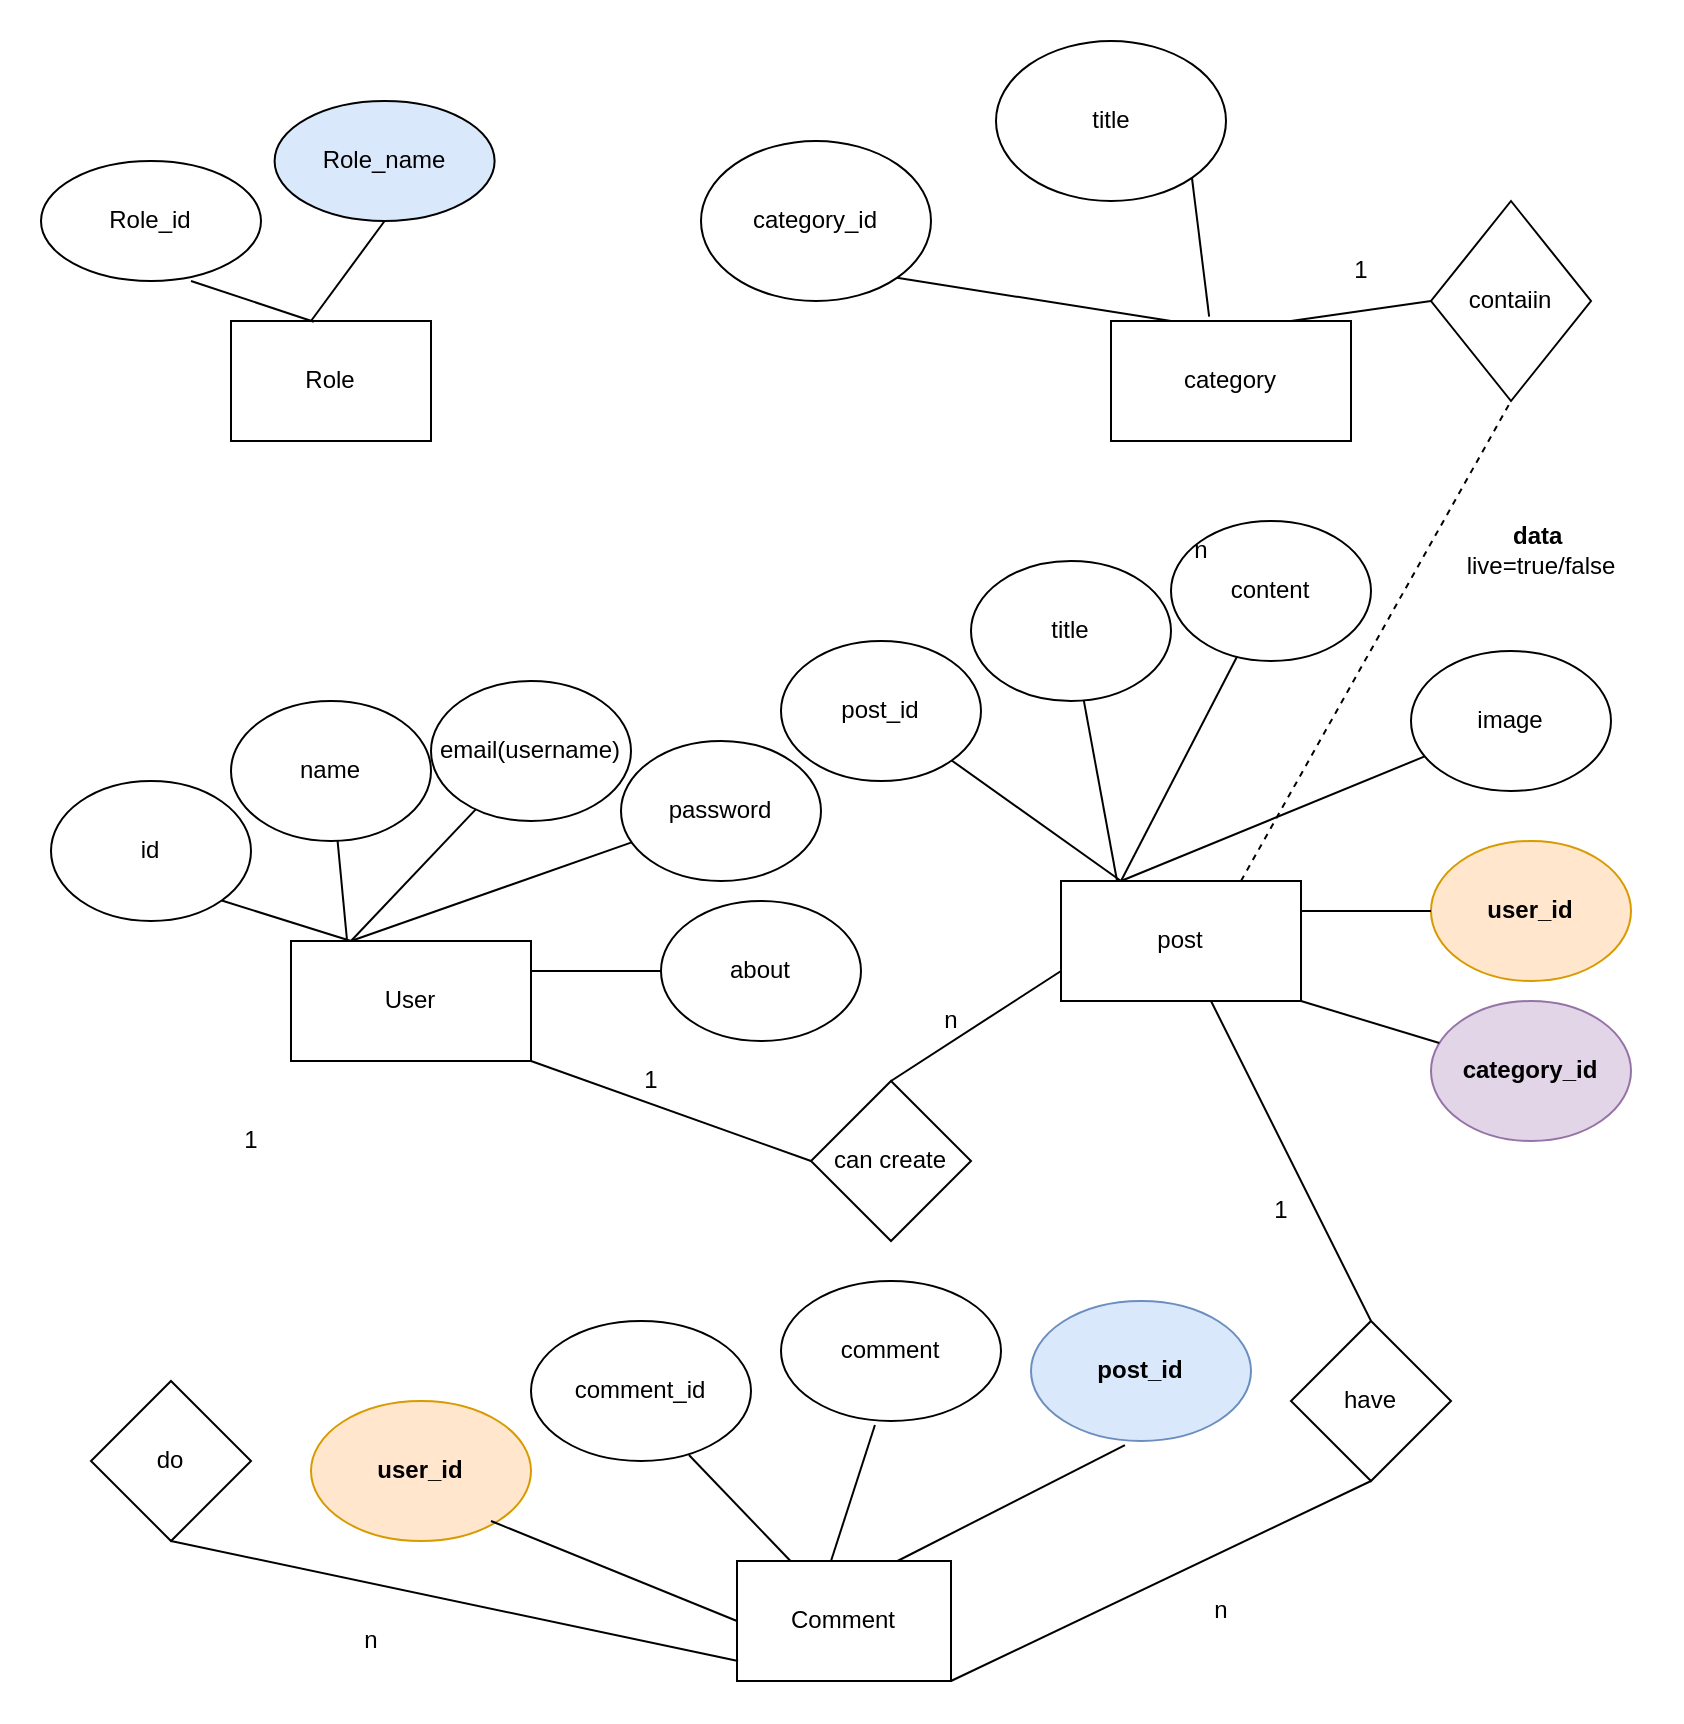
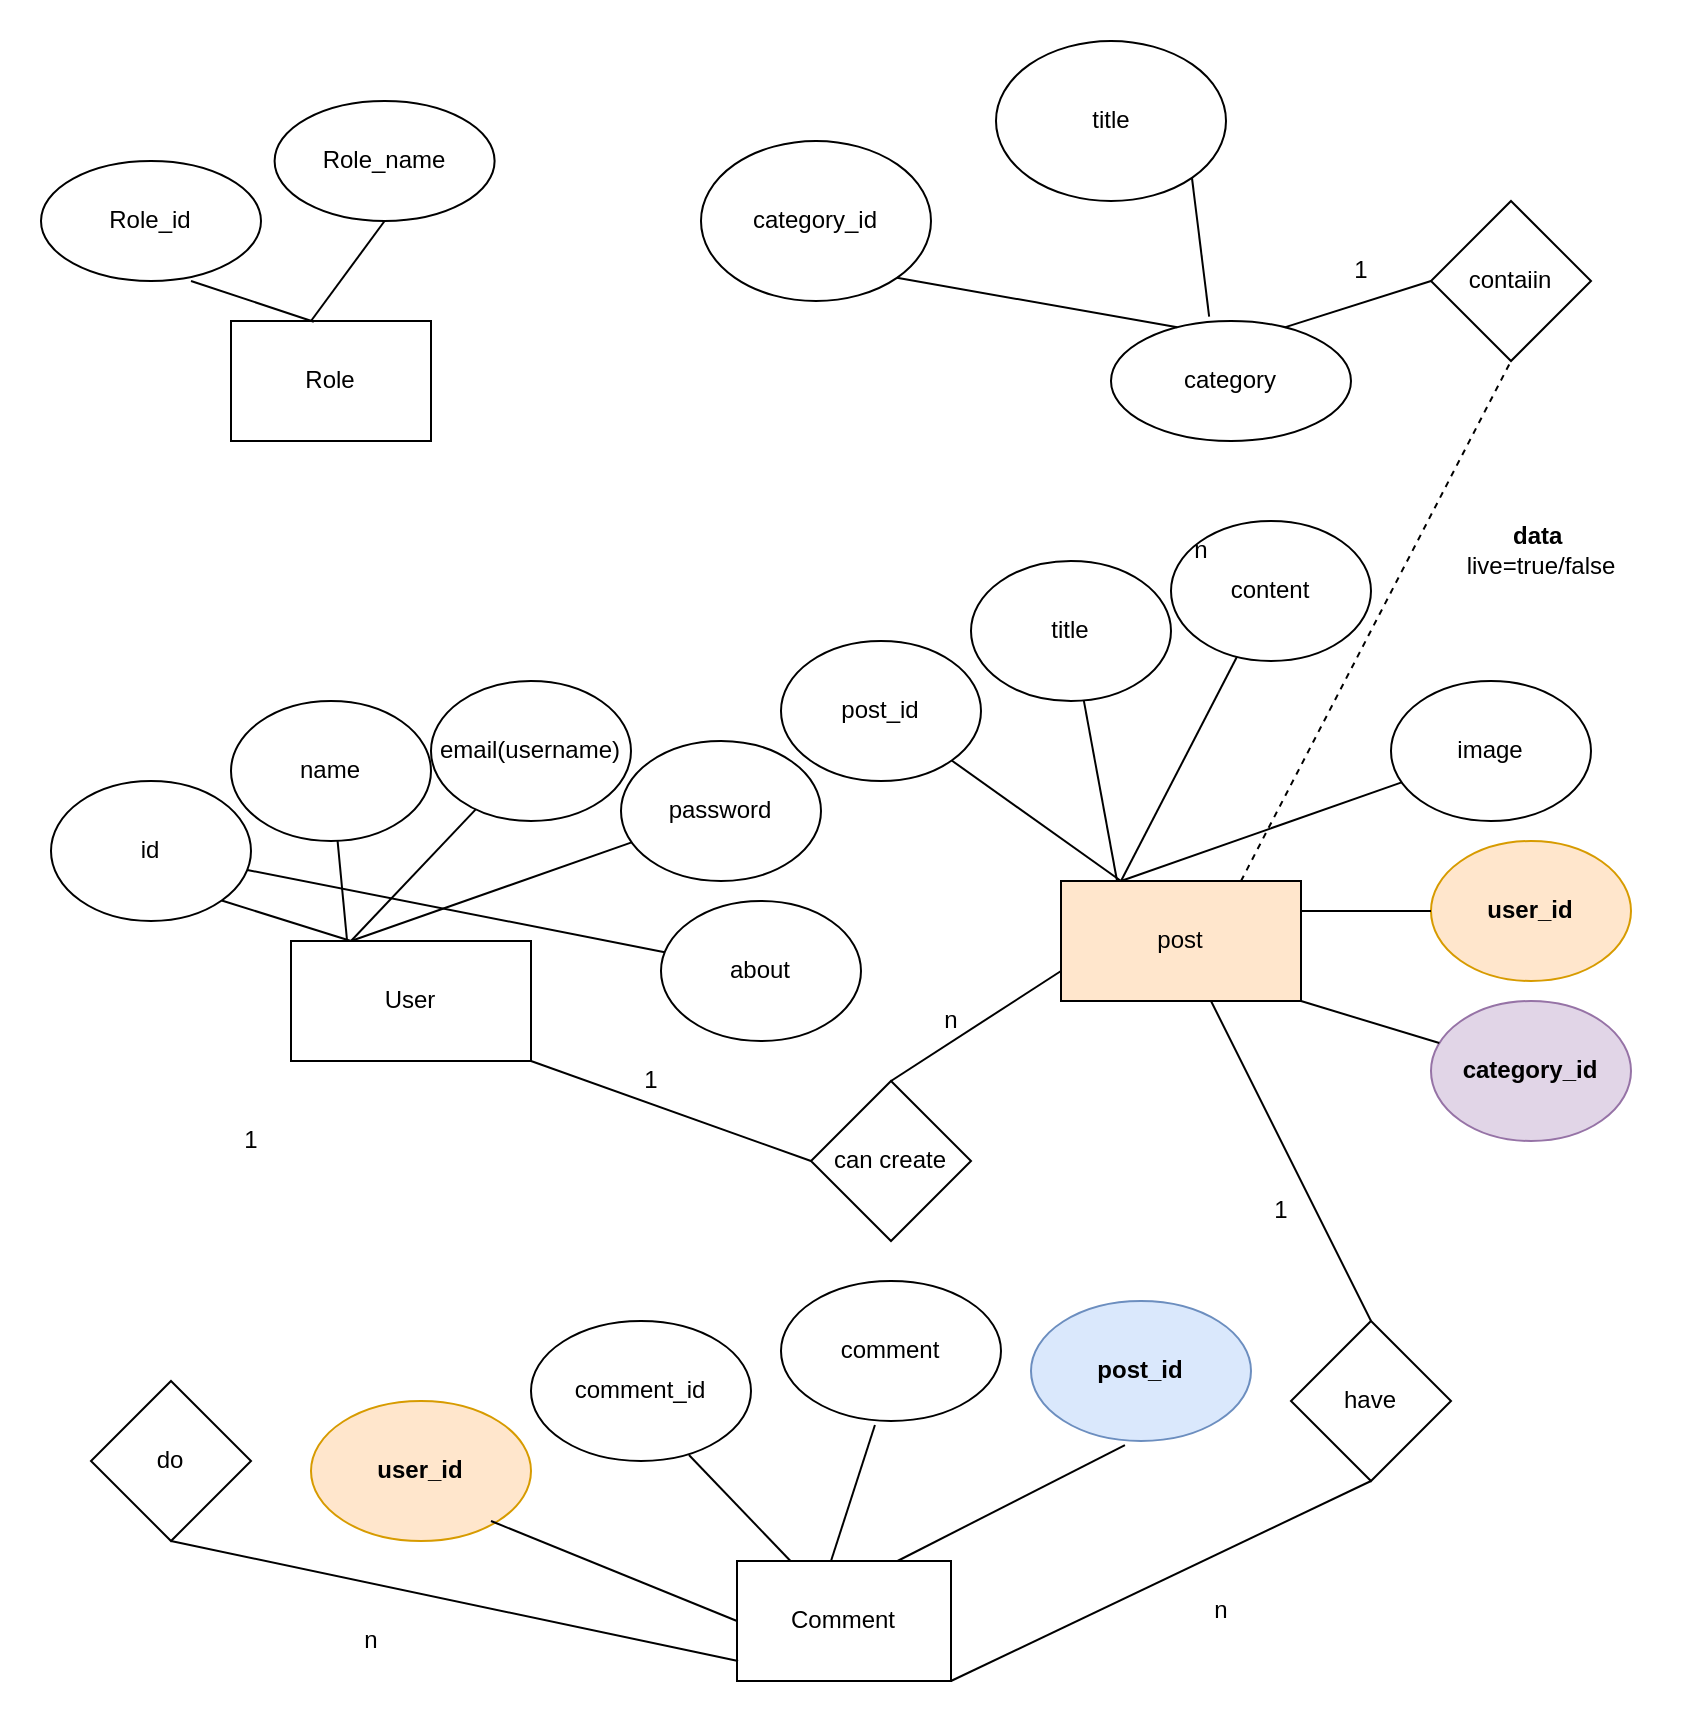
(385, 161) -> (385, 161)
(1511, 301) -> (1511, 281)
(1231, 381) -> (1231, 381)
(1511, 721) -> (1491, 751)
(1181, 941) -> (1181, 941)
(596, 971) -> (557, 931)
